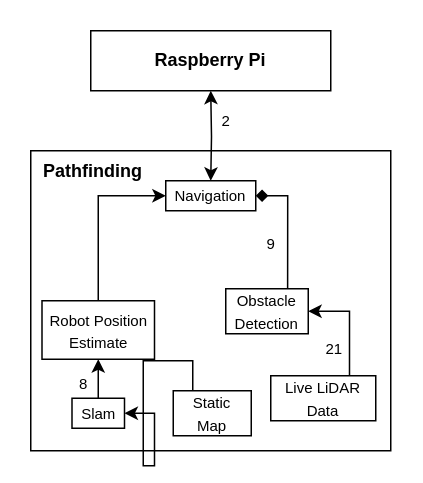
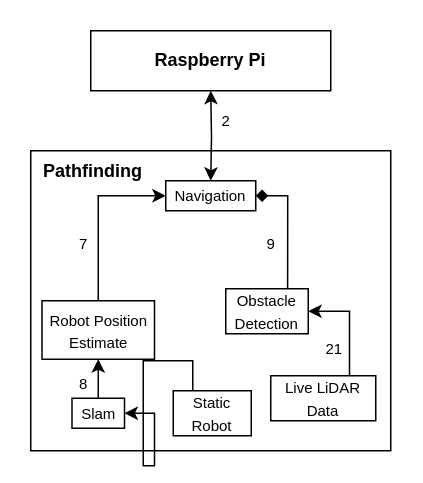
none -> (83, 244)
(212, 413) -> (212, 413)
